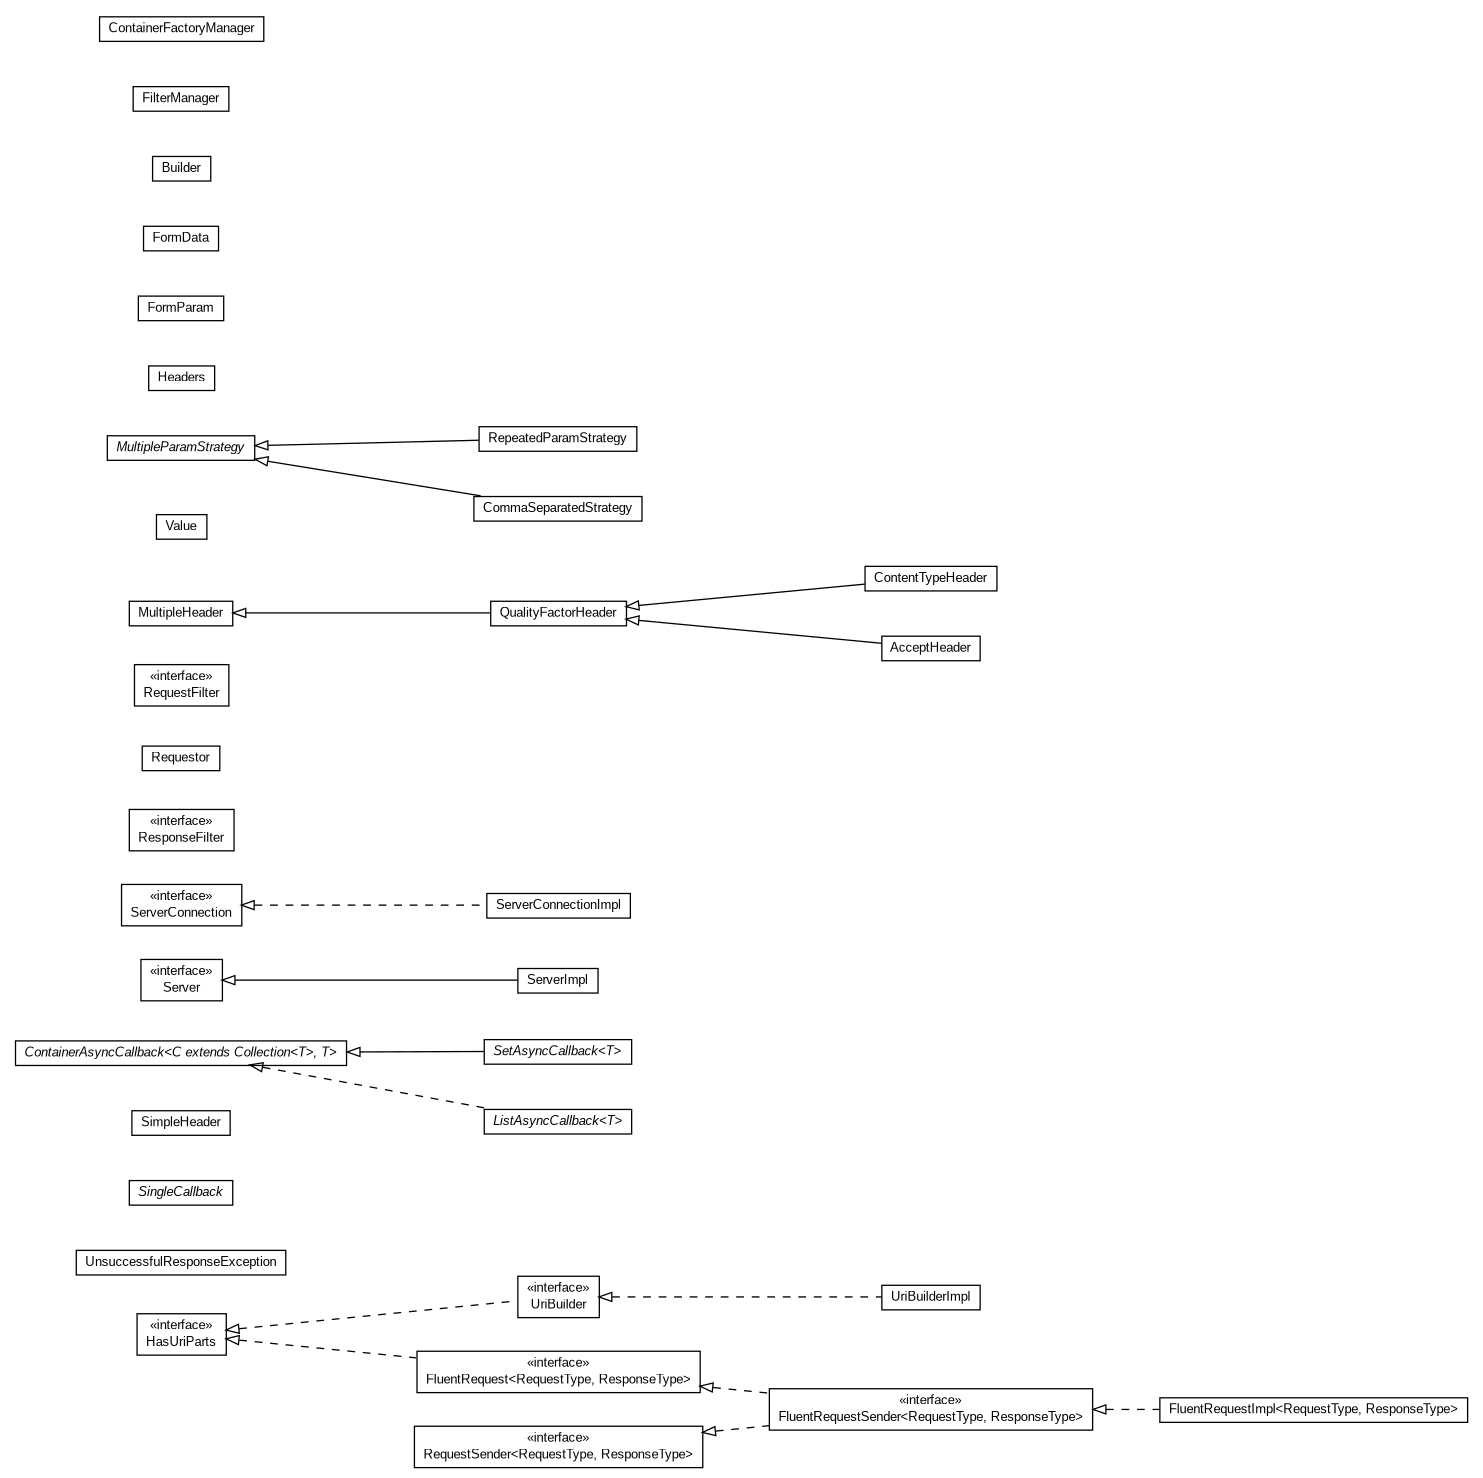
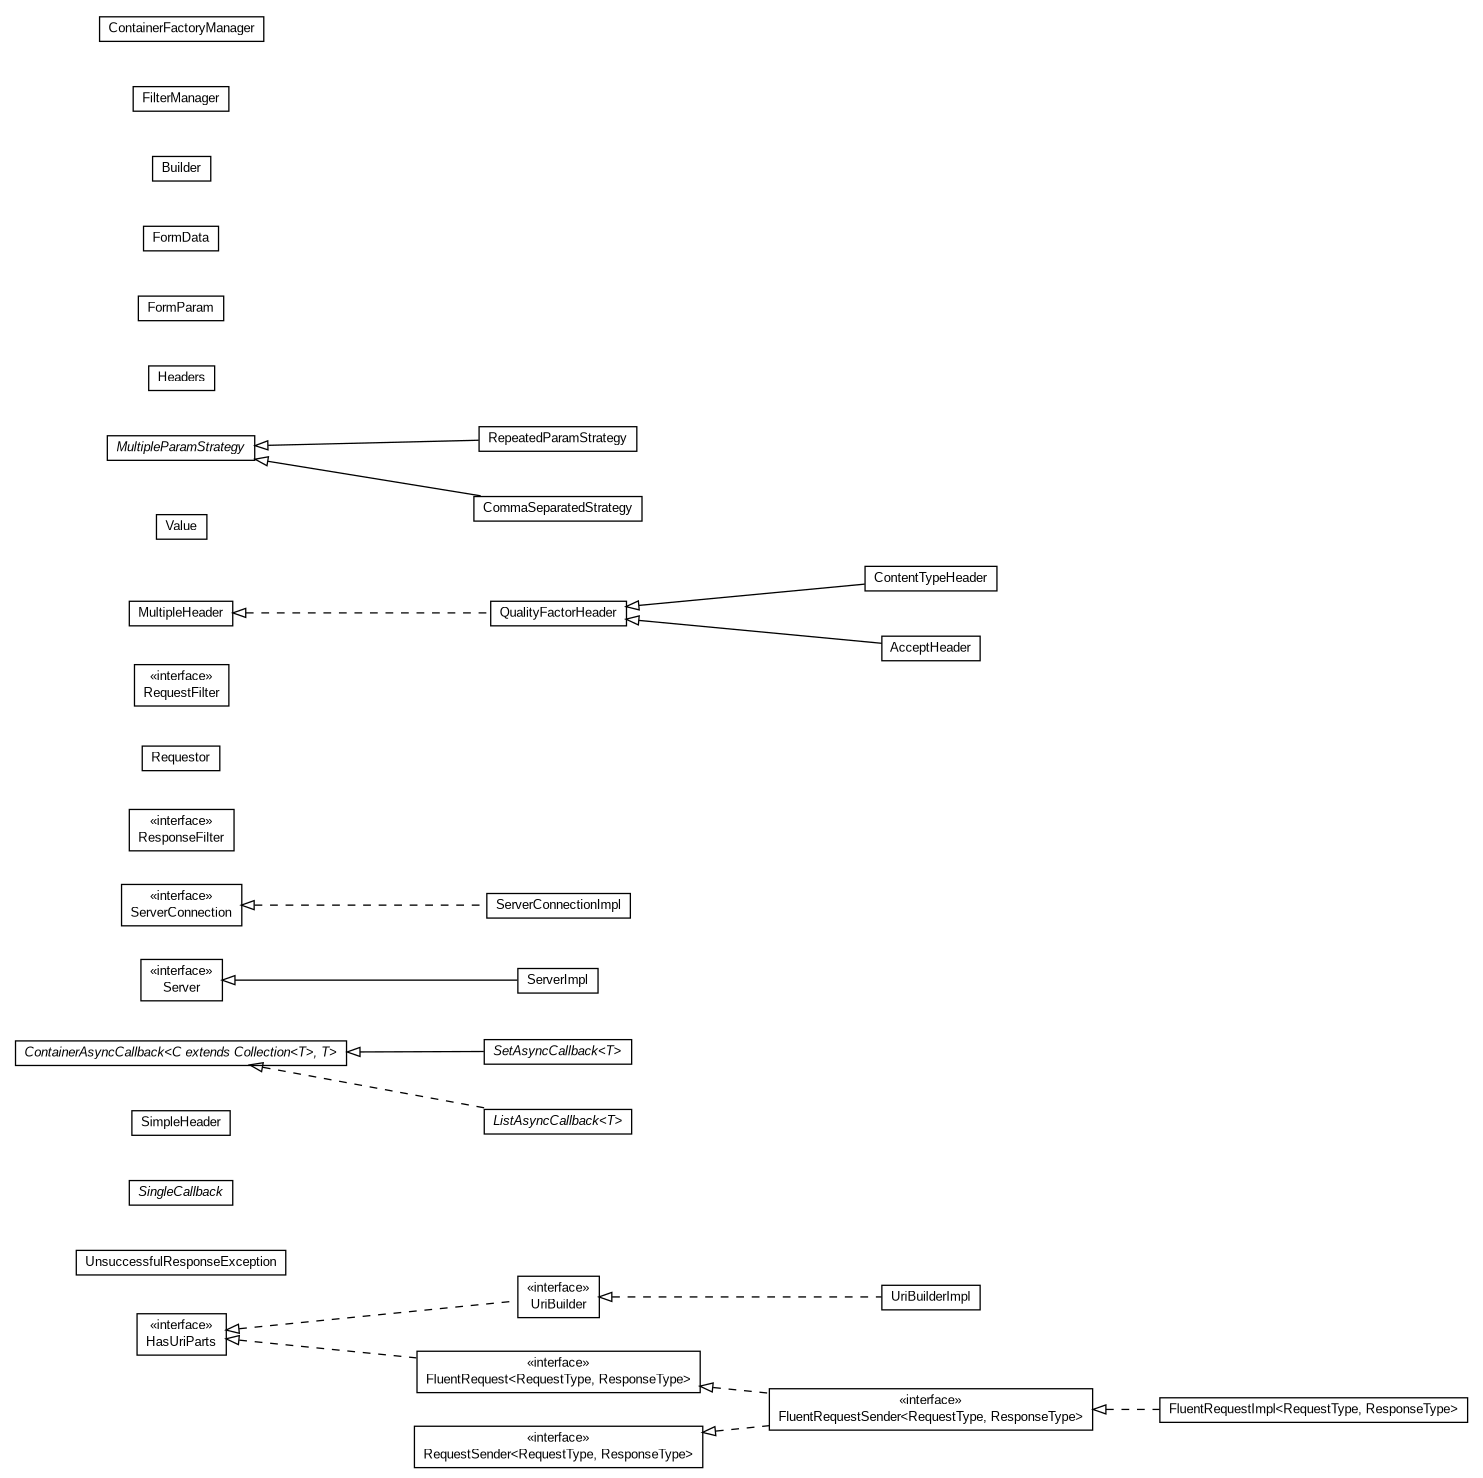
(368, 613) -> (368, 613)
